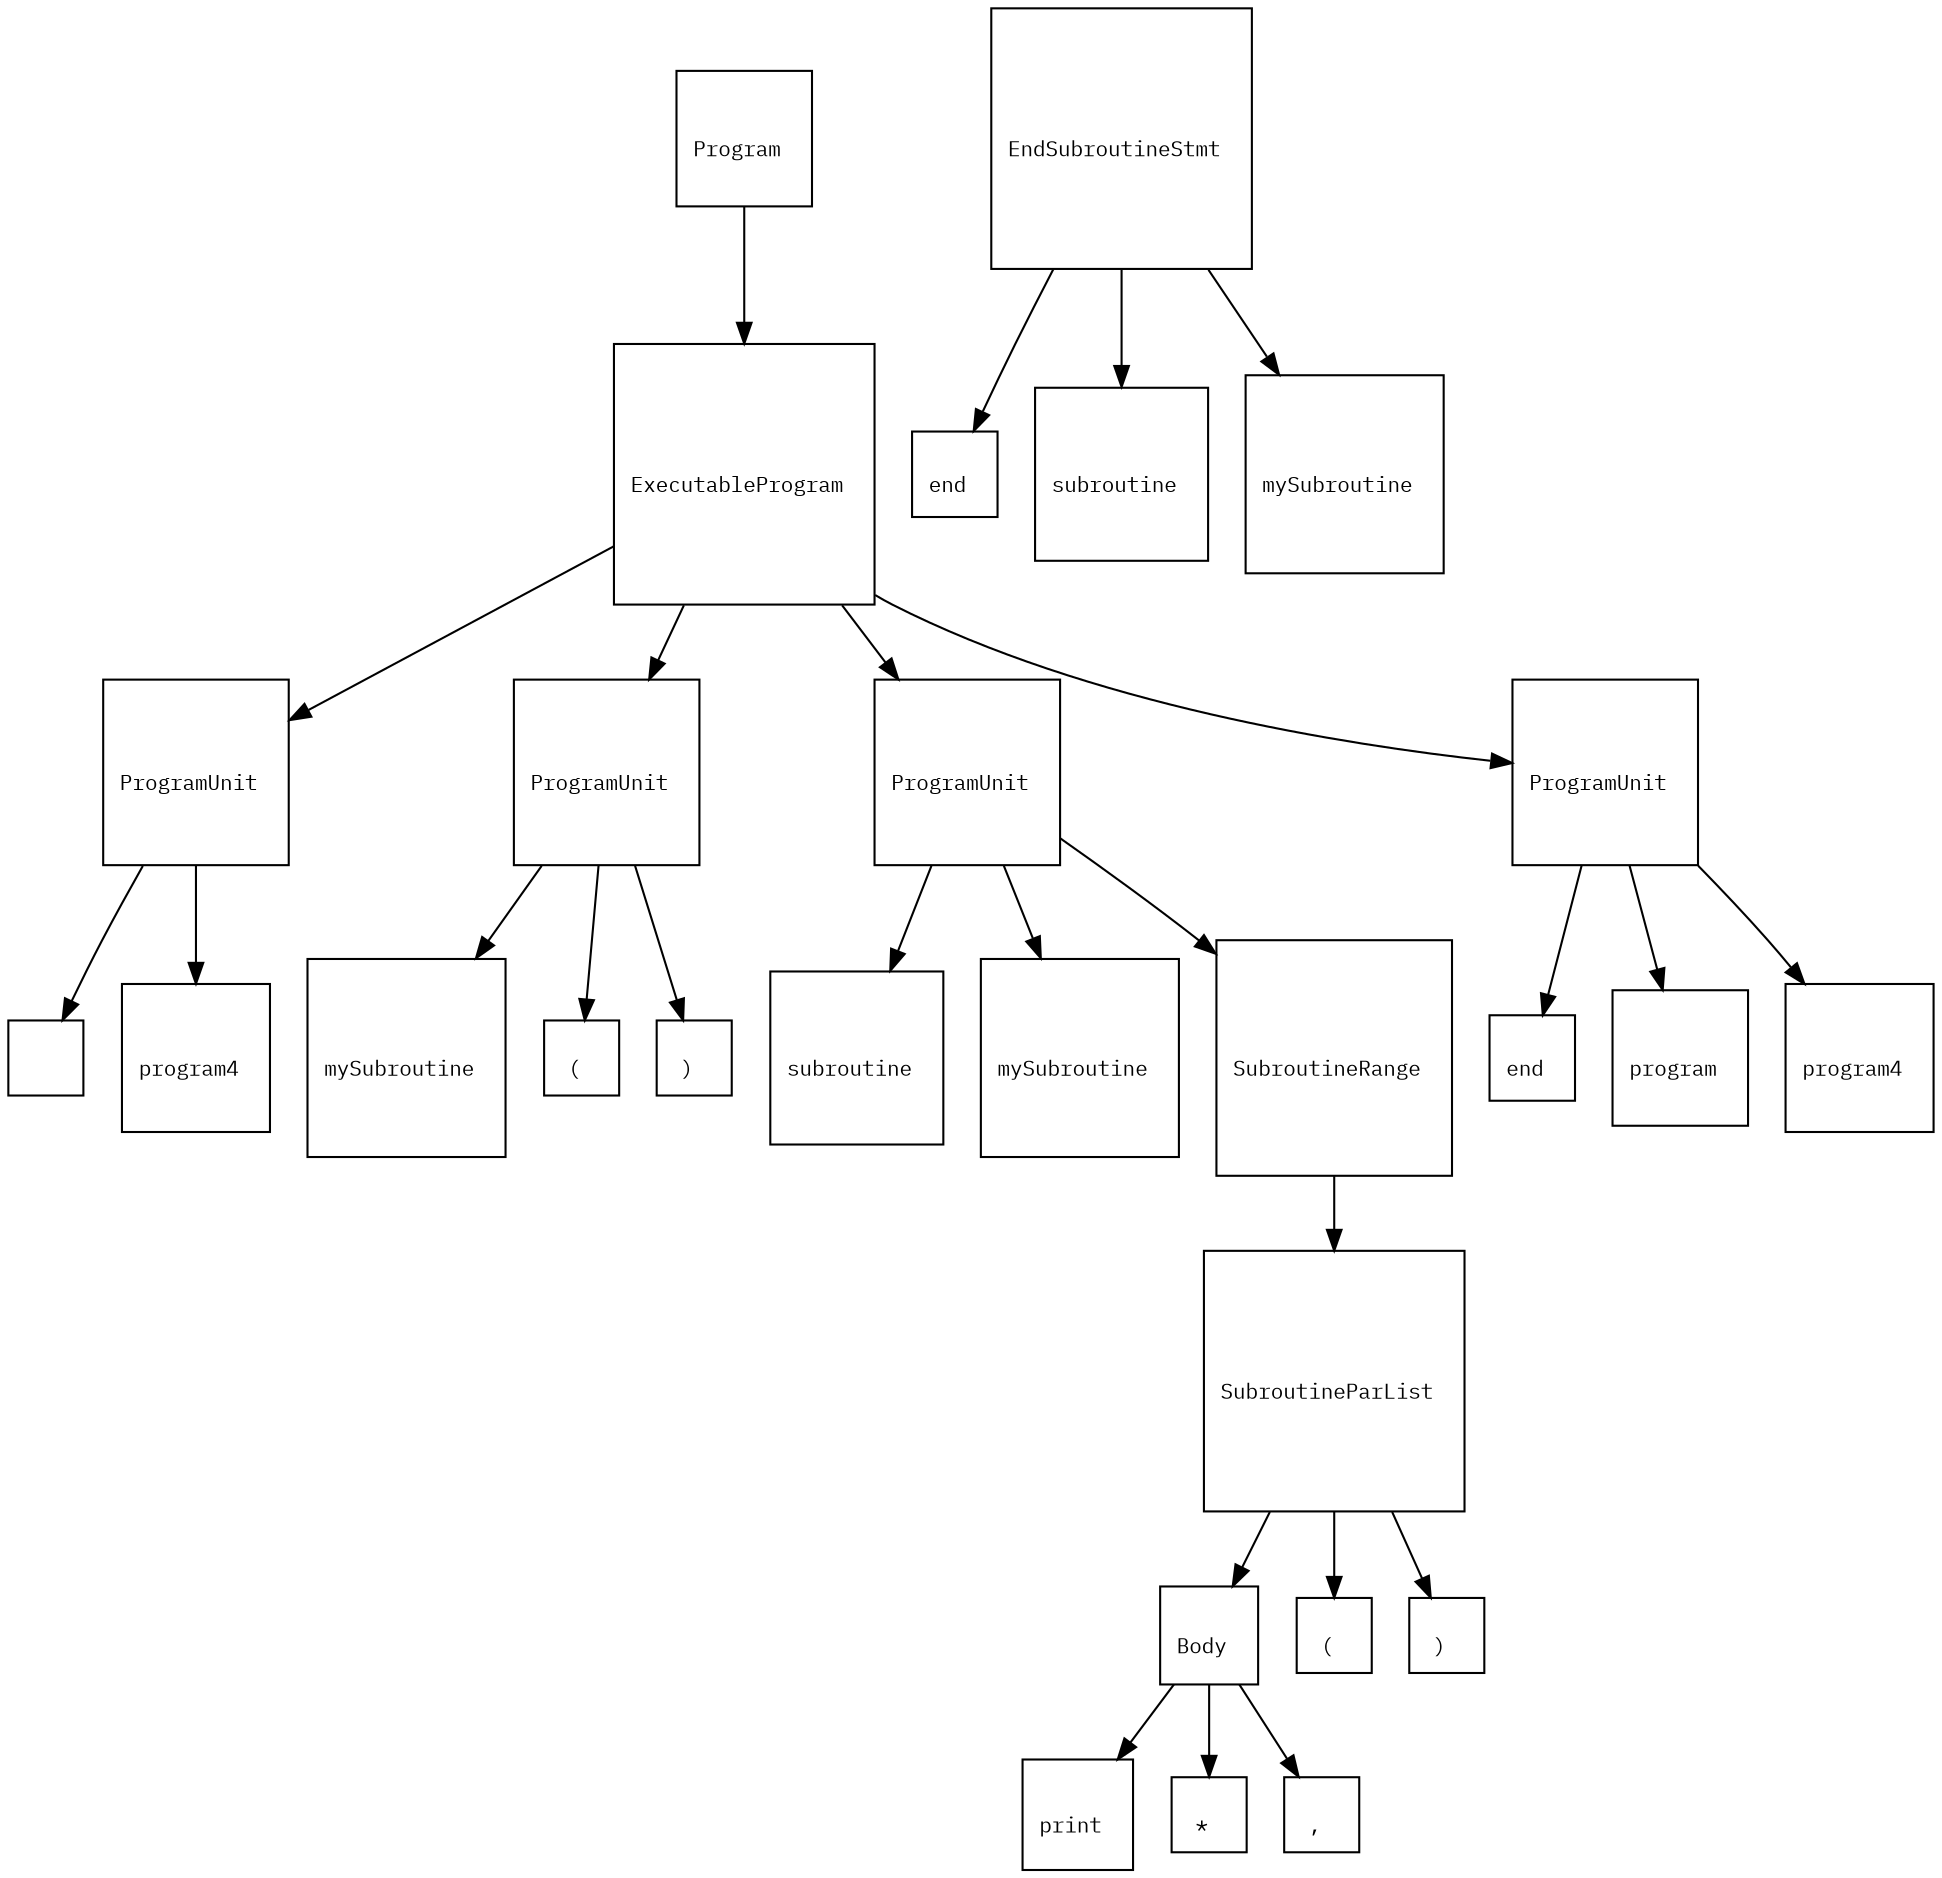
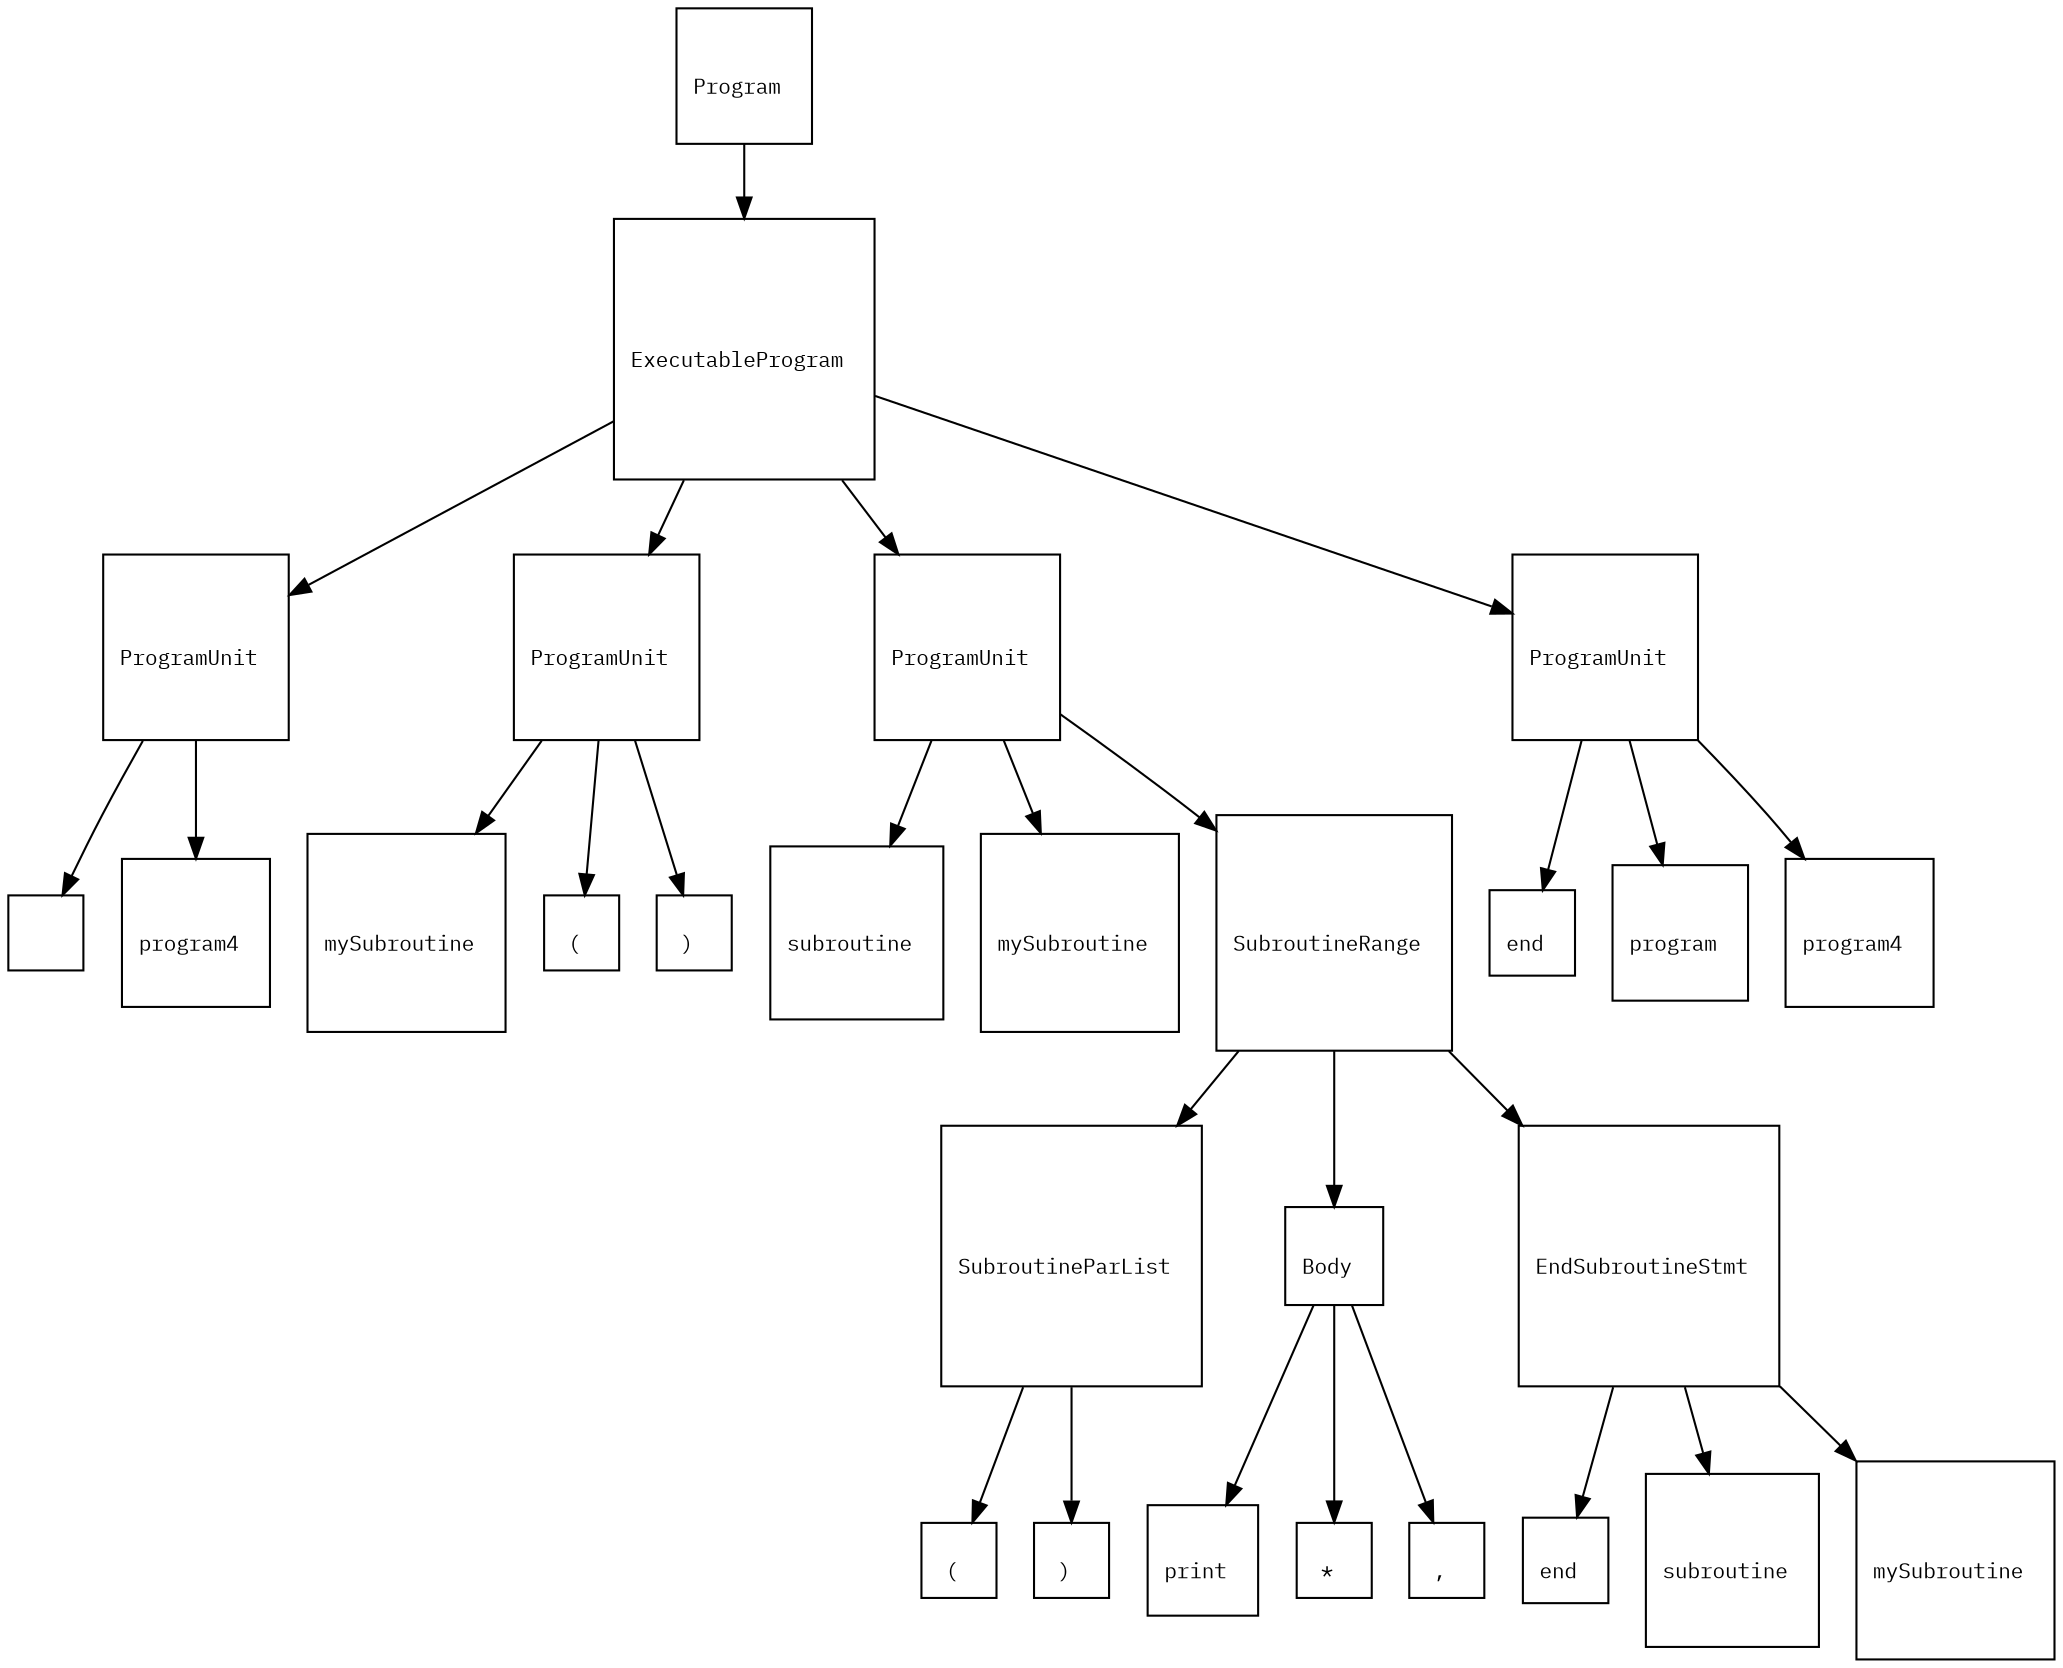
none -> (1478, 1081)
(1256, 1540) -> (1334, 1118)
